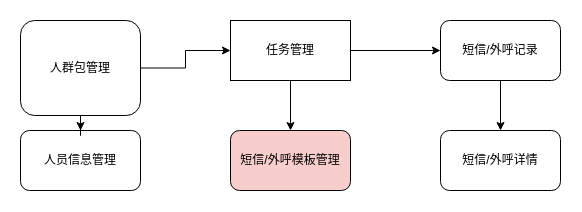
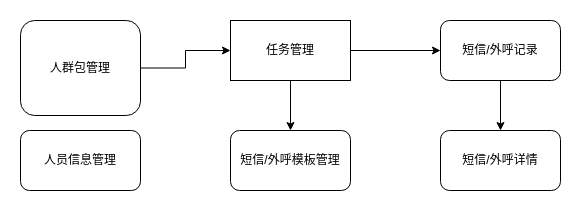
(81, 127) -> none
(291, 161) -> (291, 161)
